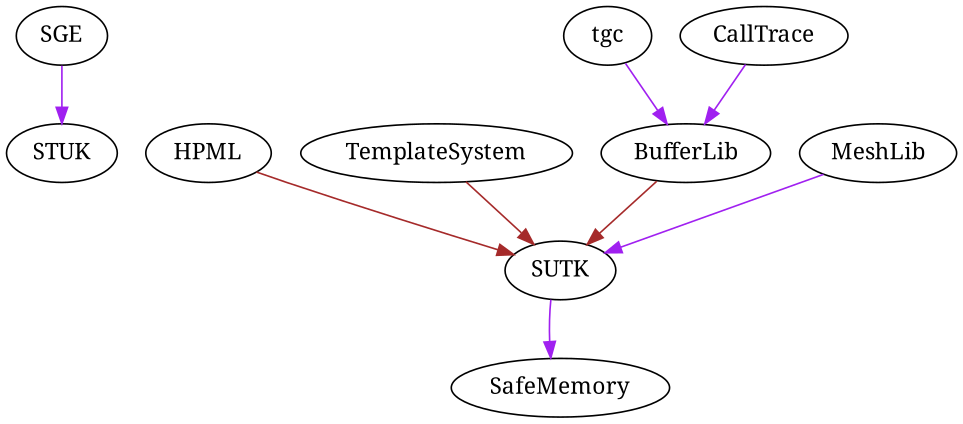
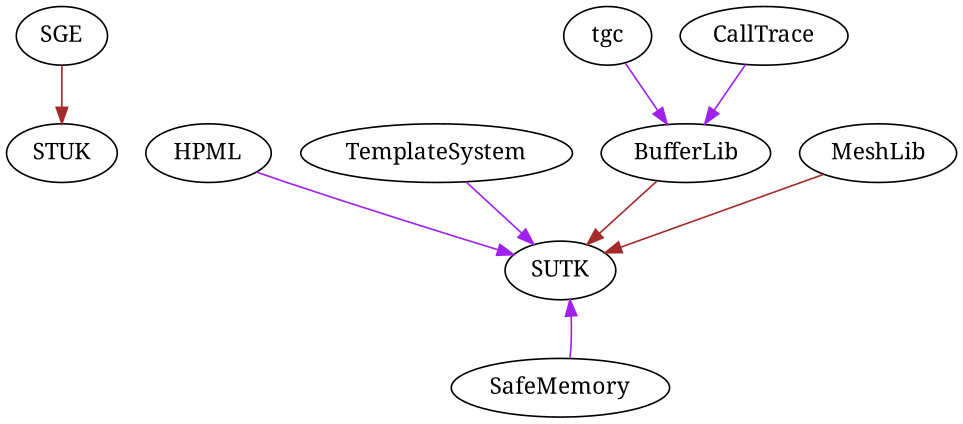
(62, 87) -> (62, 87)
(494, 207) -> (494, 207)
(722, 211) -> (722, 211)
(377, 212) -> (377, 212)
(550, 321) -> (571, 337)
